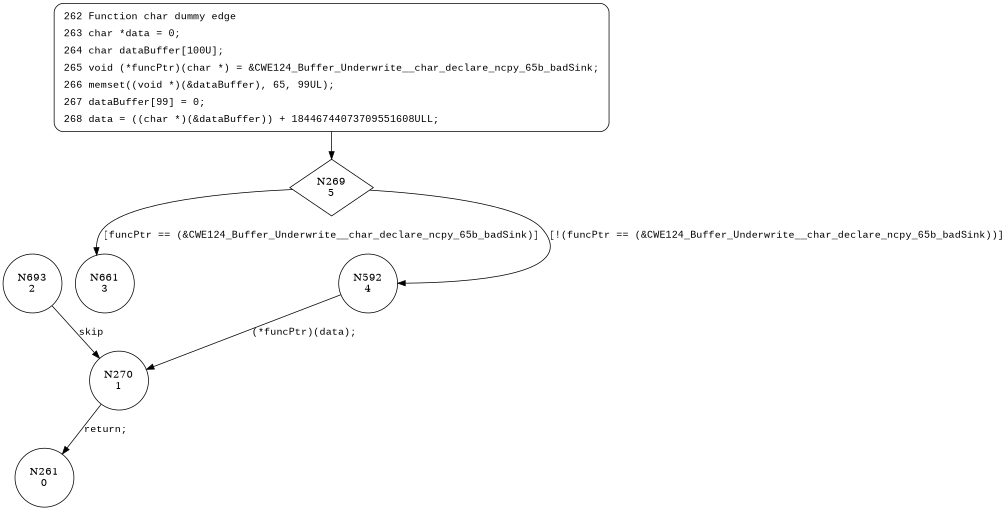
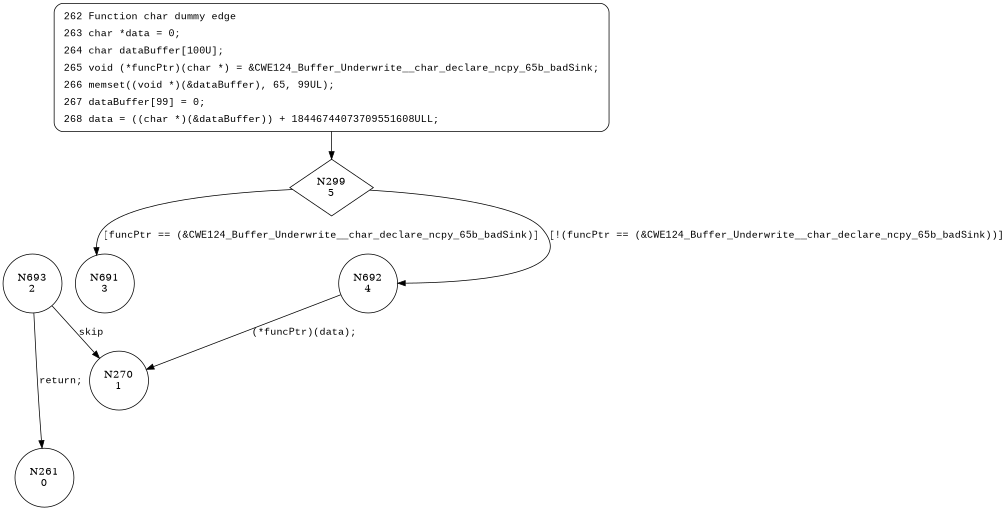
(332, 188) -> (332, 188)
(105, 283) -> (105, 283)
(368, 283) -> (368, 283)
(84, 426) -> (37, 377)
